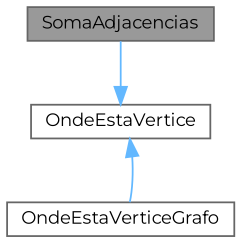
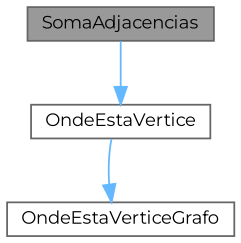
(132, 180) -> (109, 162)
